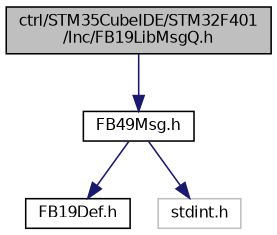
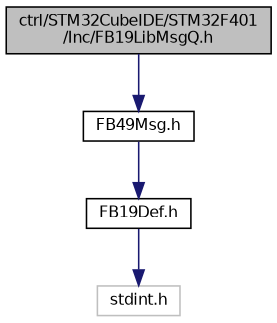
(139, 30) -> (139, 30)
(165, 164) -> (139, 249)
